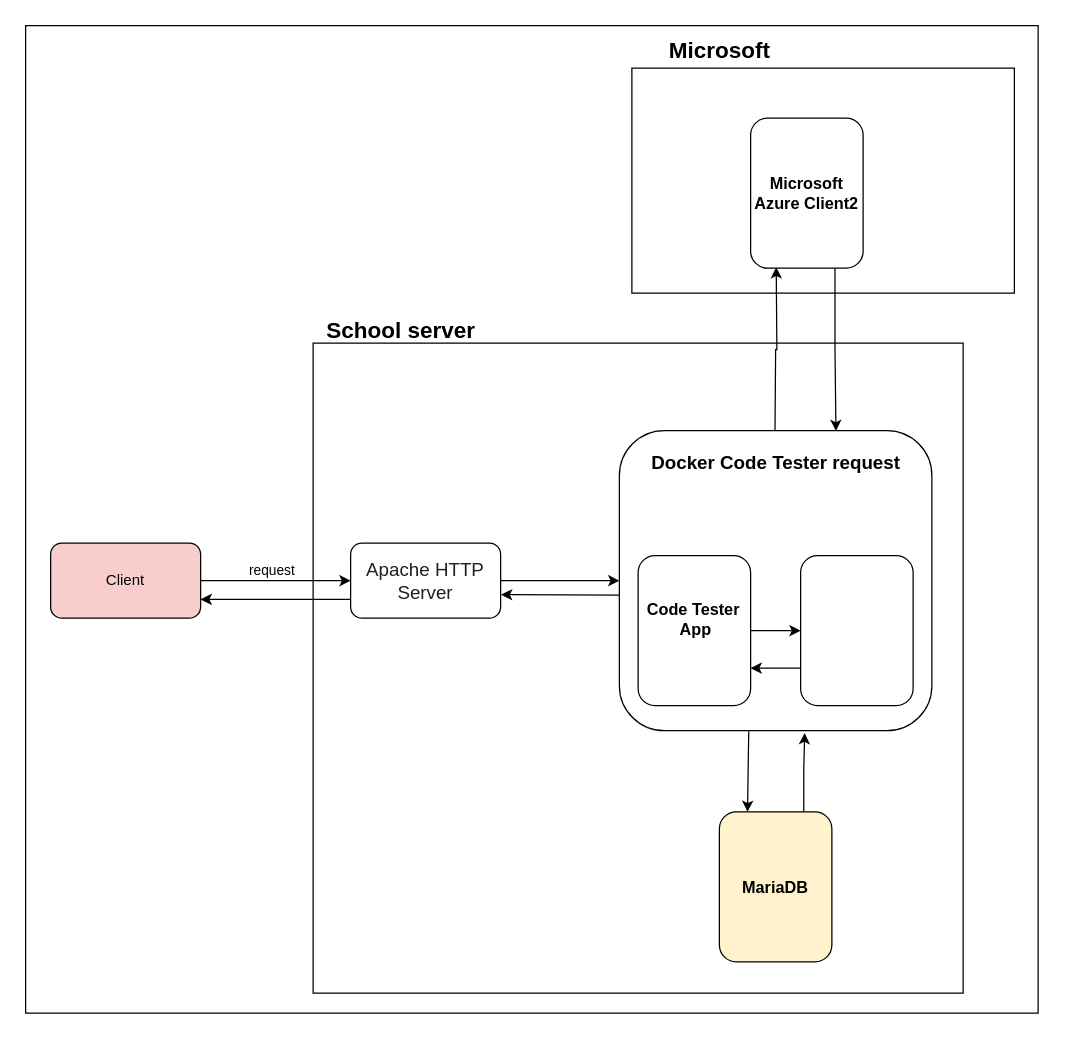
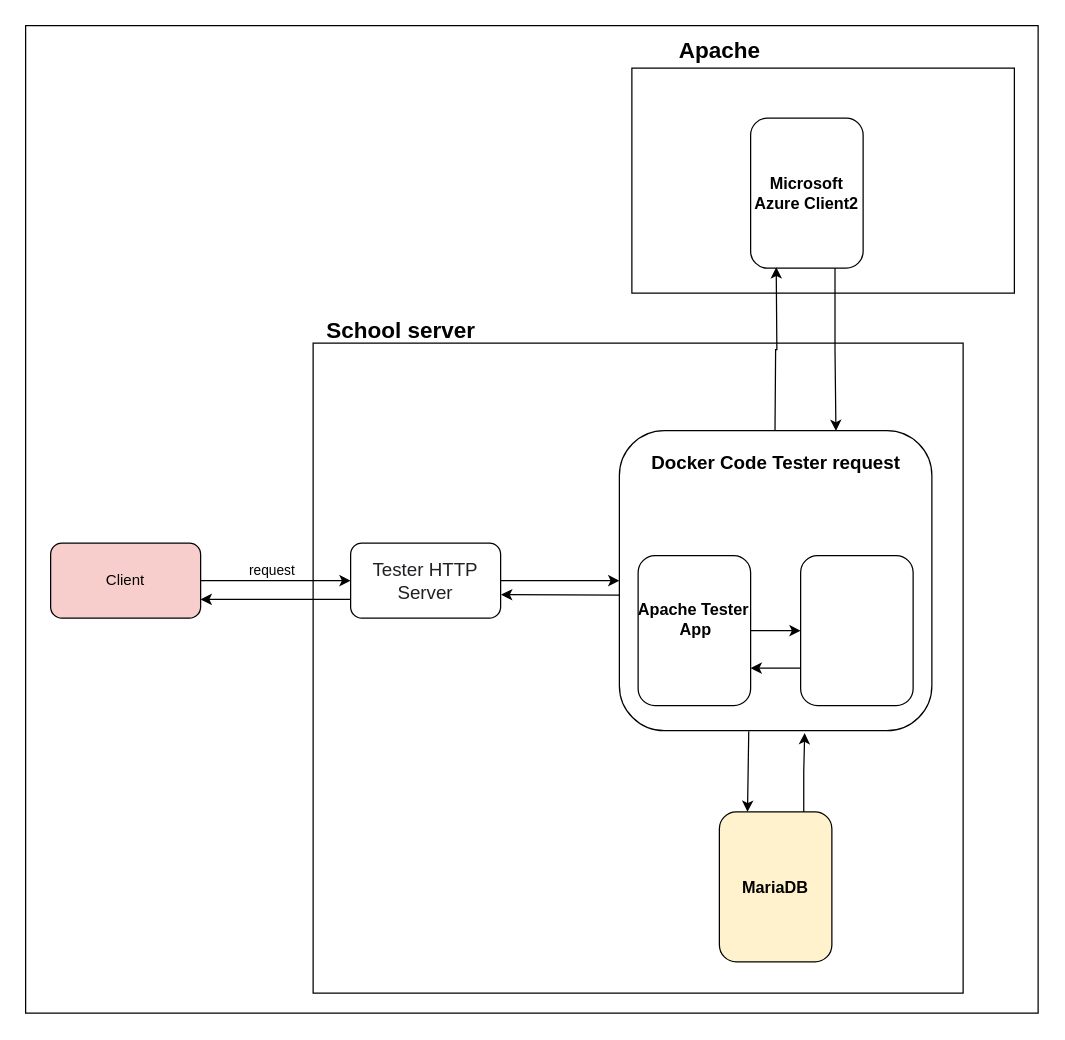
(720, 51) -> (720, 51)
(426, 581) -> (426, 581)
(694, 619) -> (694, 619)
